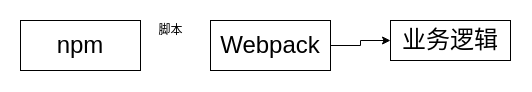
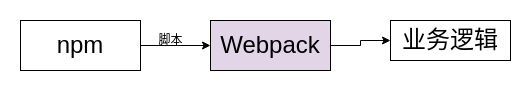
(171, 31) -> (171, 41)
none -> (172, 46)
(271, 46) -> (271, 46)
